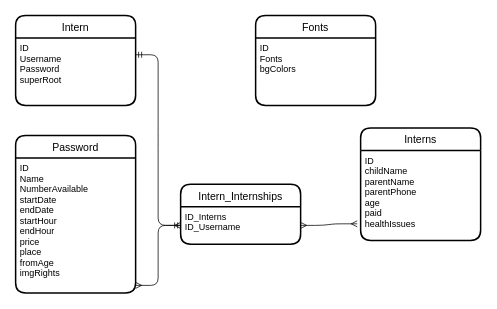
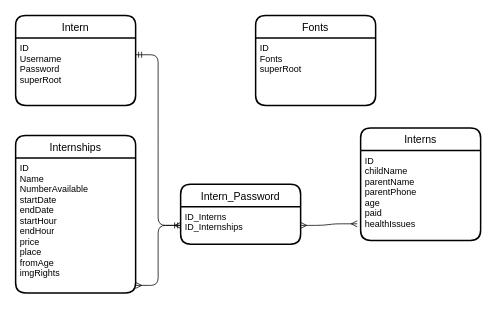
(265, 48) -> (265, 48)
(75, 147) -> (75, 147)
(240, 196) -> (240, 196)
(210, 217) -> (210, 217)
